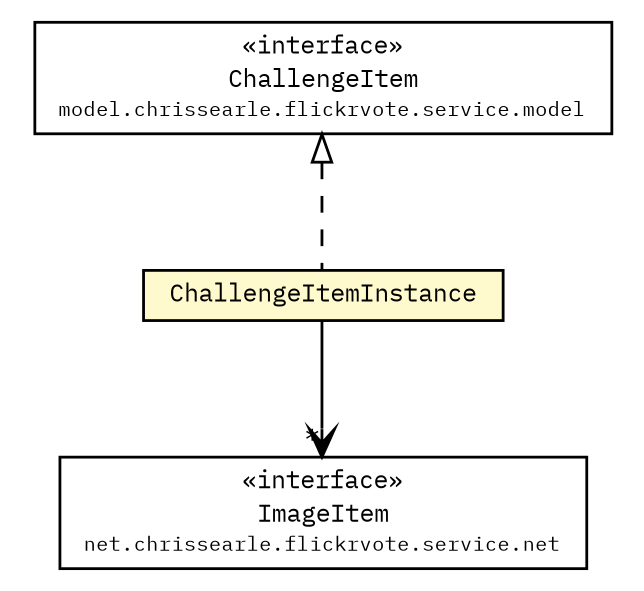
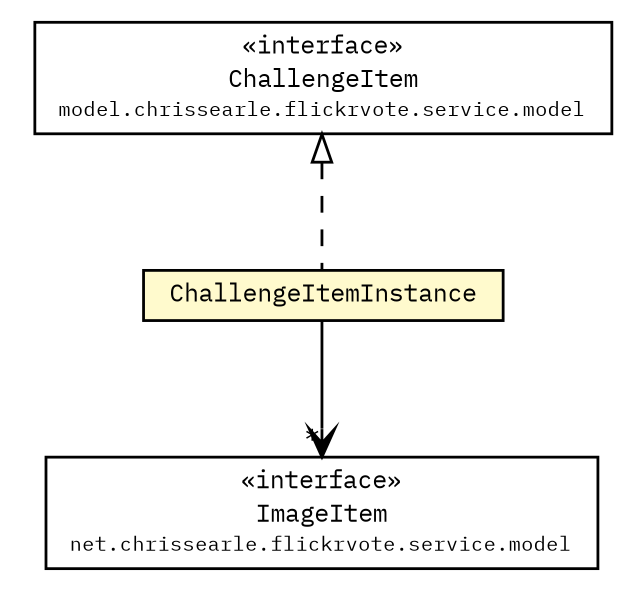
(323, 545) -> (322, 545)
